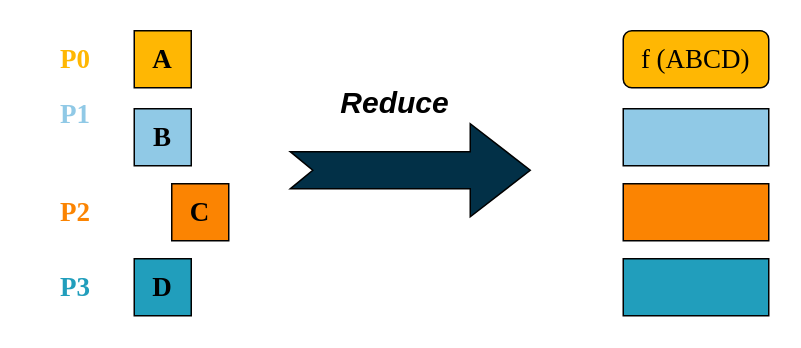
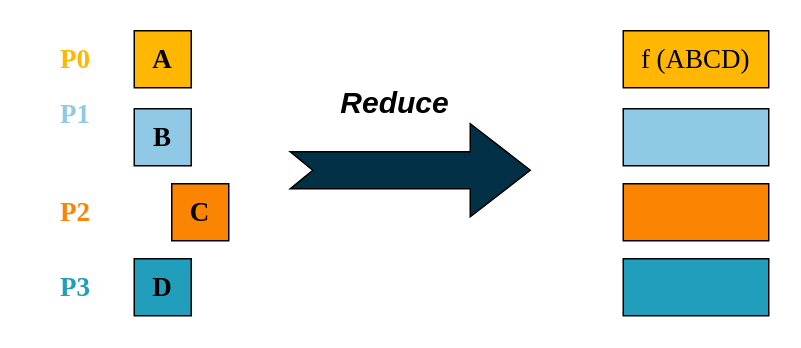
(696, 59) -> (696, 59)
